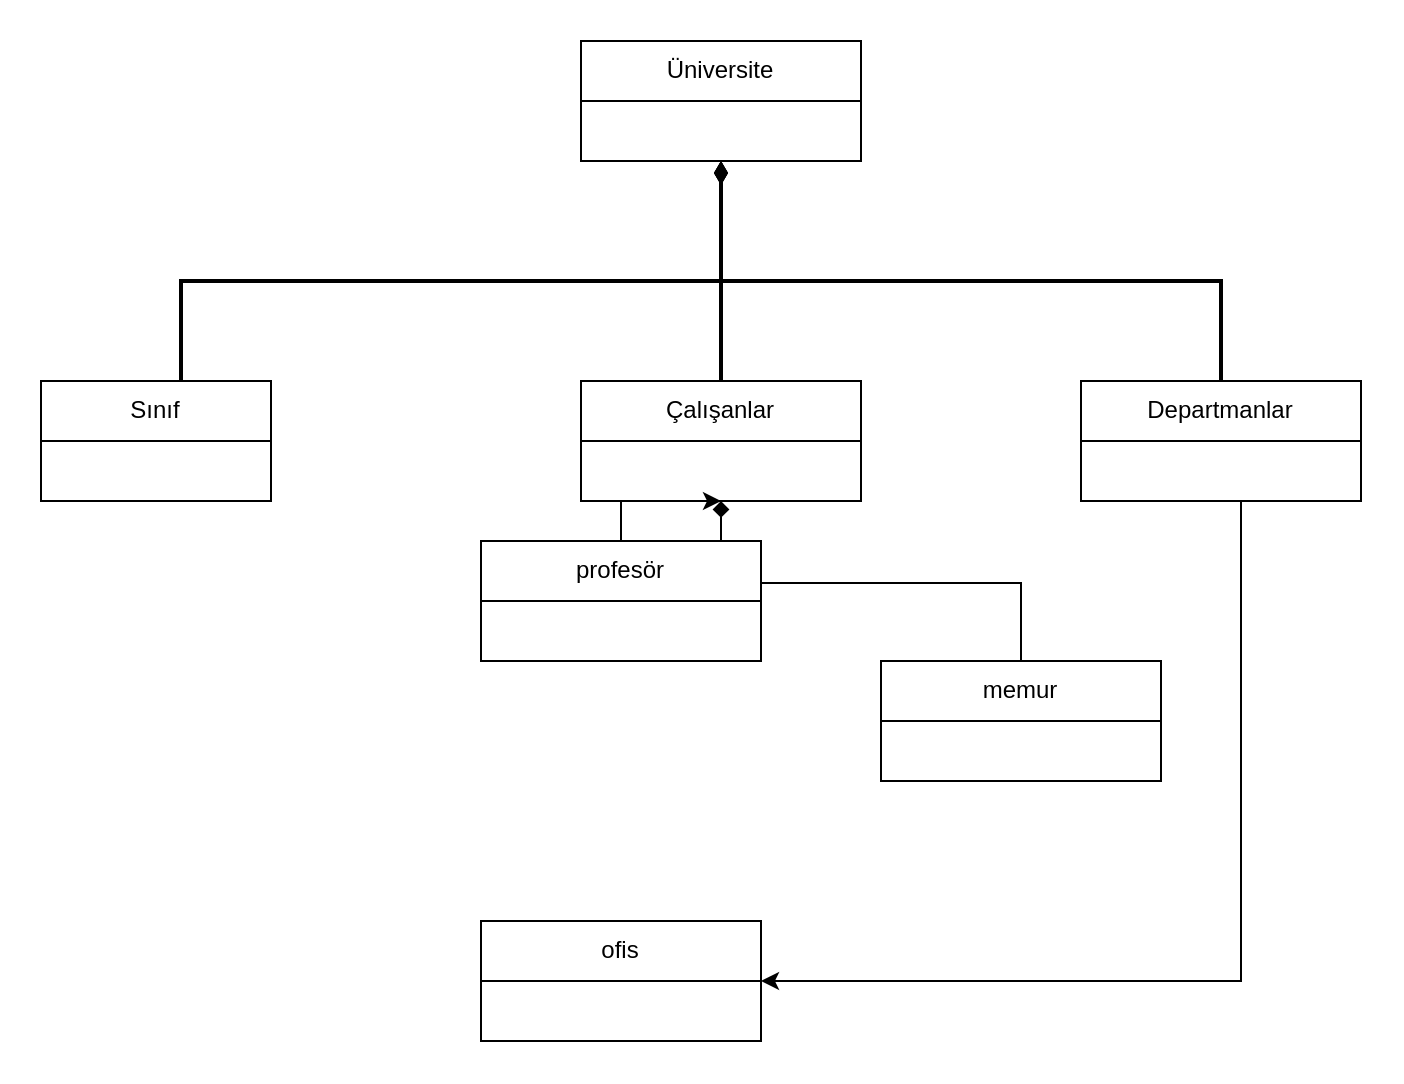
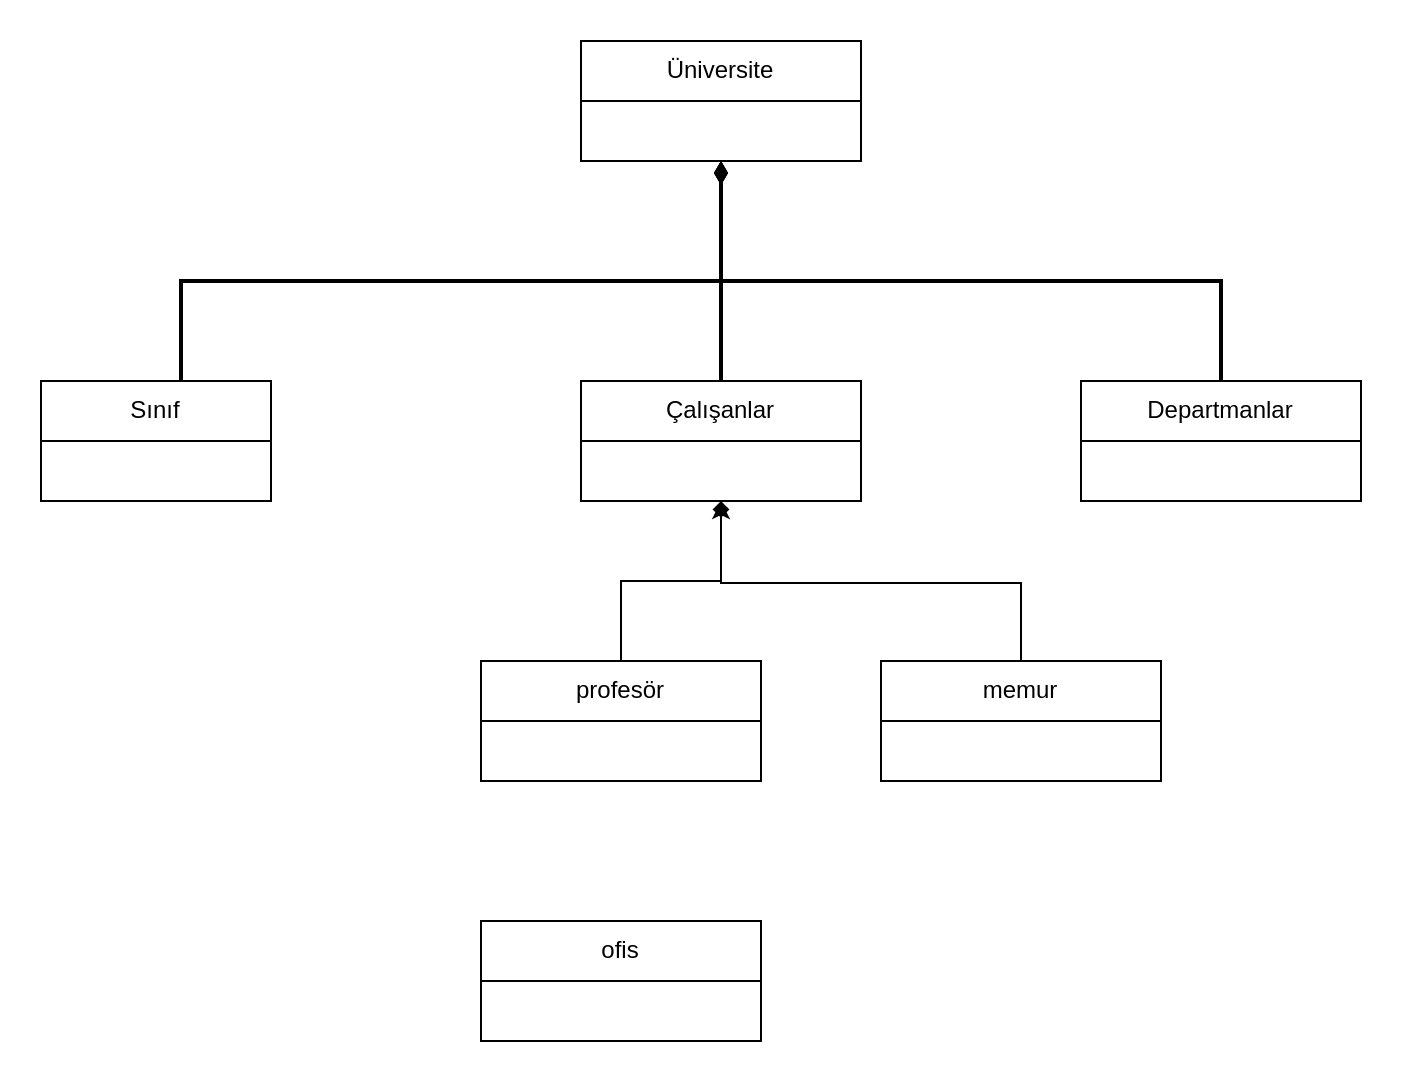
(621, 601) -> (621, 721)
(1241, 976) -> none
